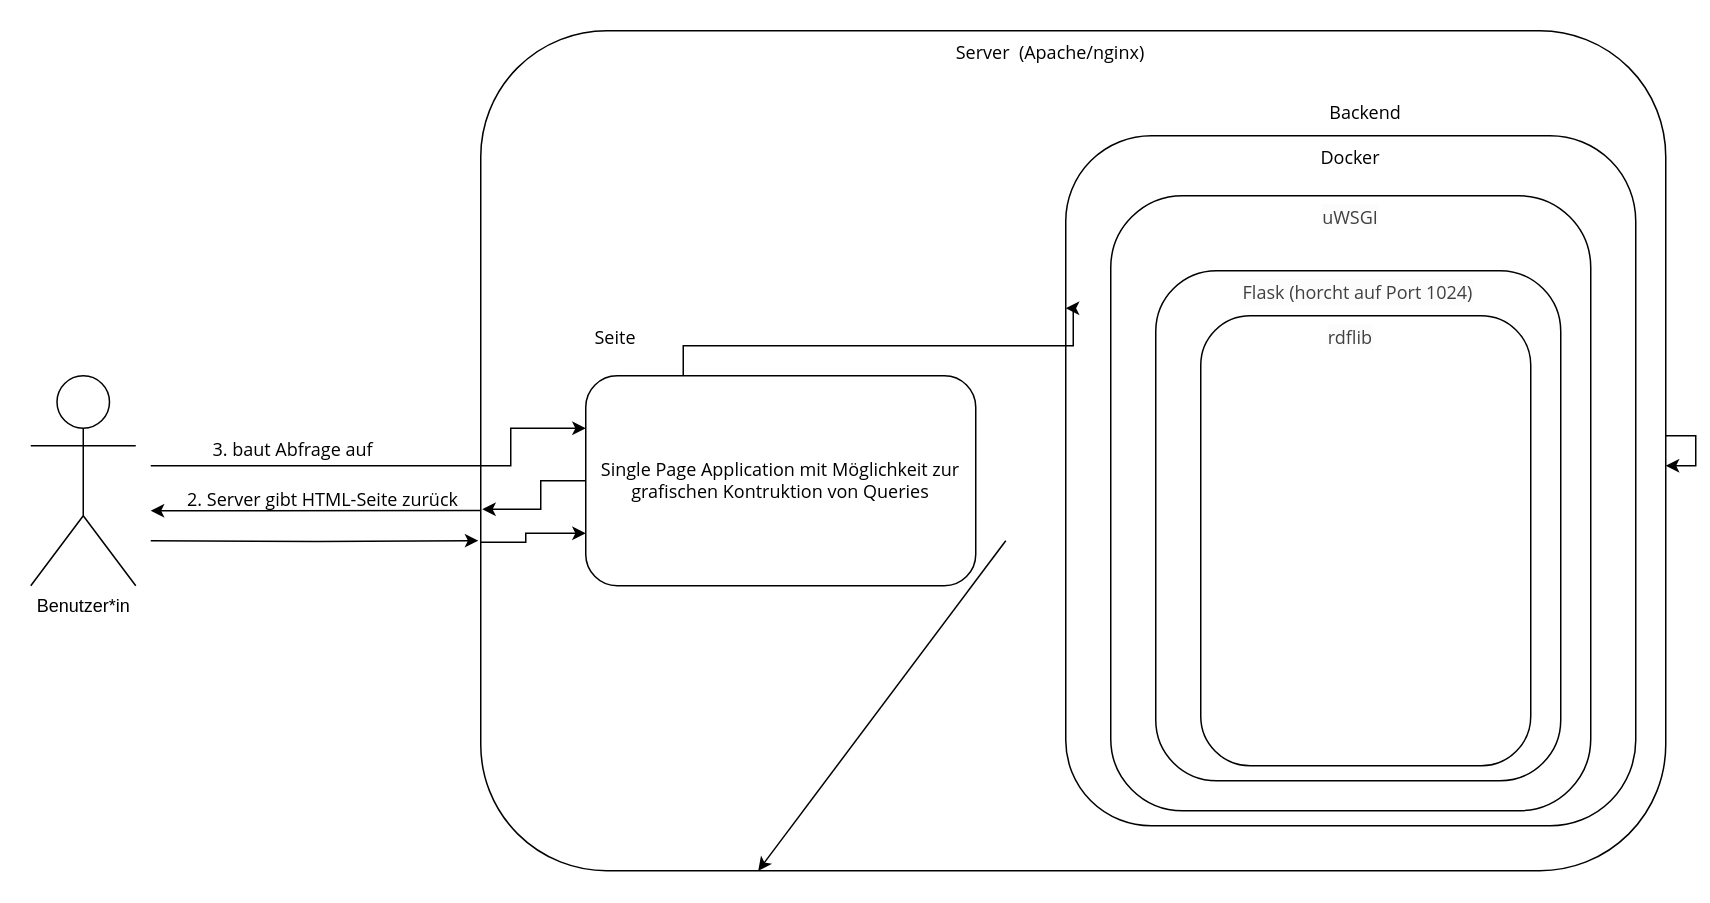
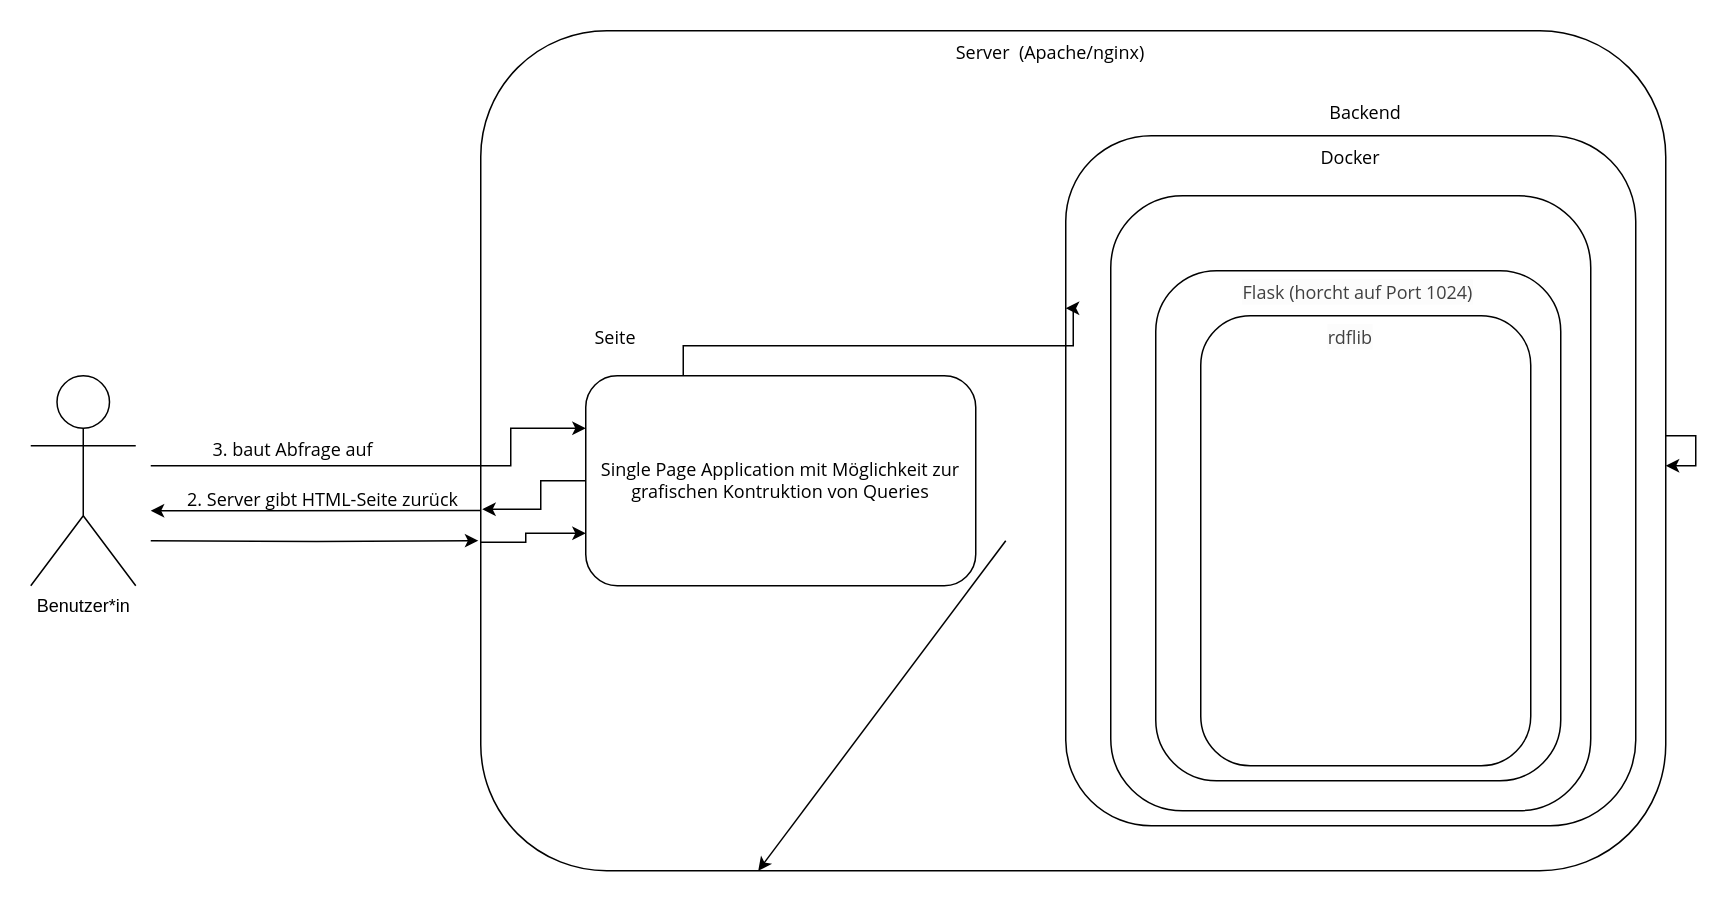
(1351, 218) -> none
